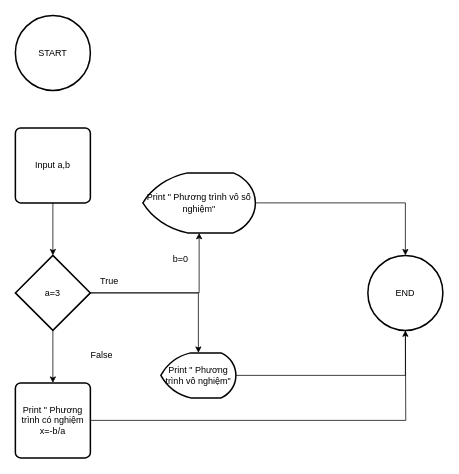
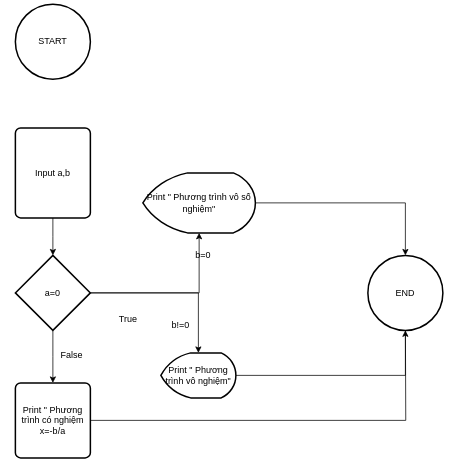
(53, 53) -> (53, 42)
(53, 165) -> (53, 173)
(180, 259) -> (203, 255)
(109, 282) -> (128, 319)
(53, 293) -> (53, 293)
none -> (180, 325)
(102, 355) -> (72, 355)
